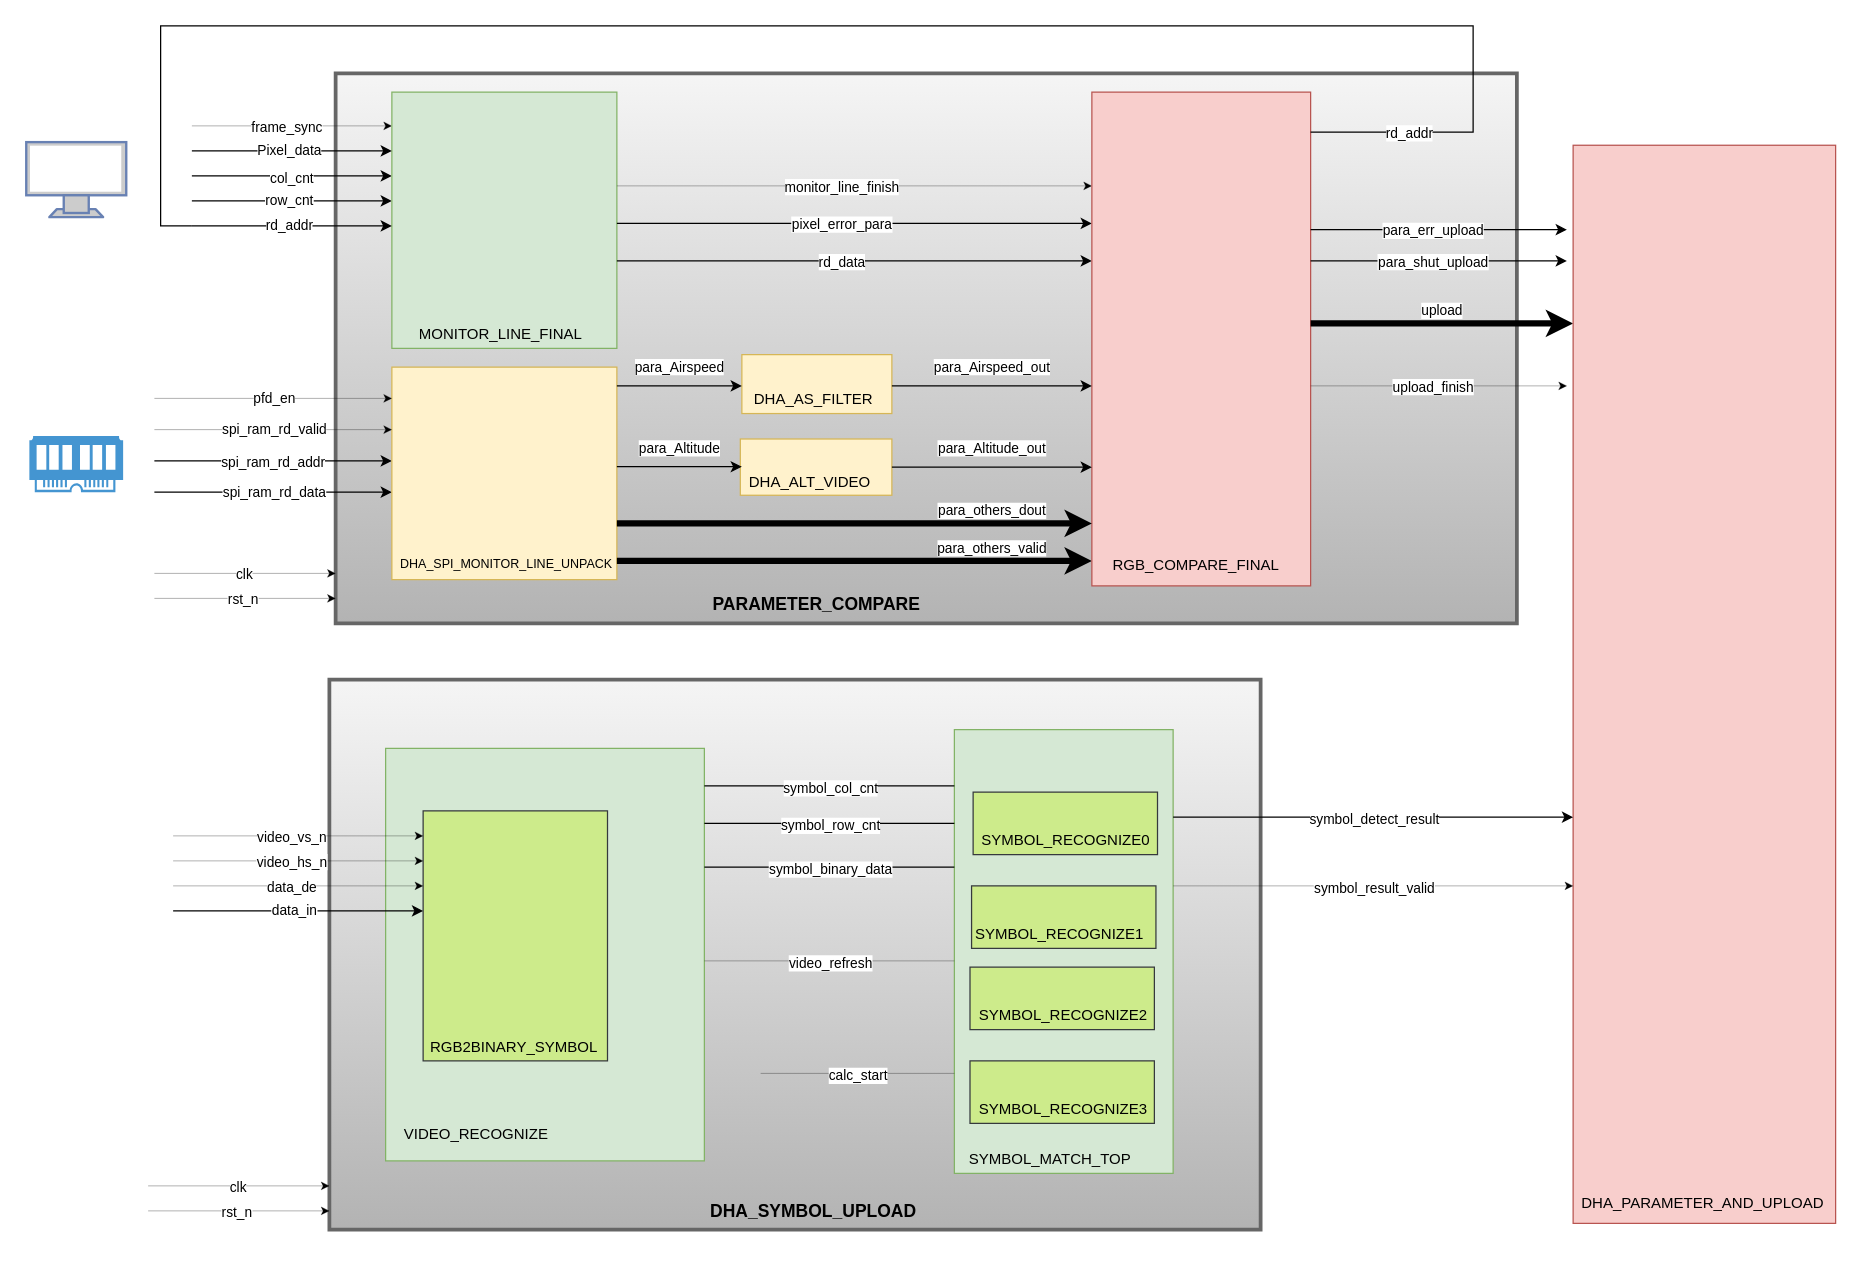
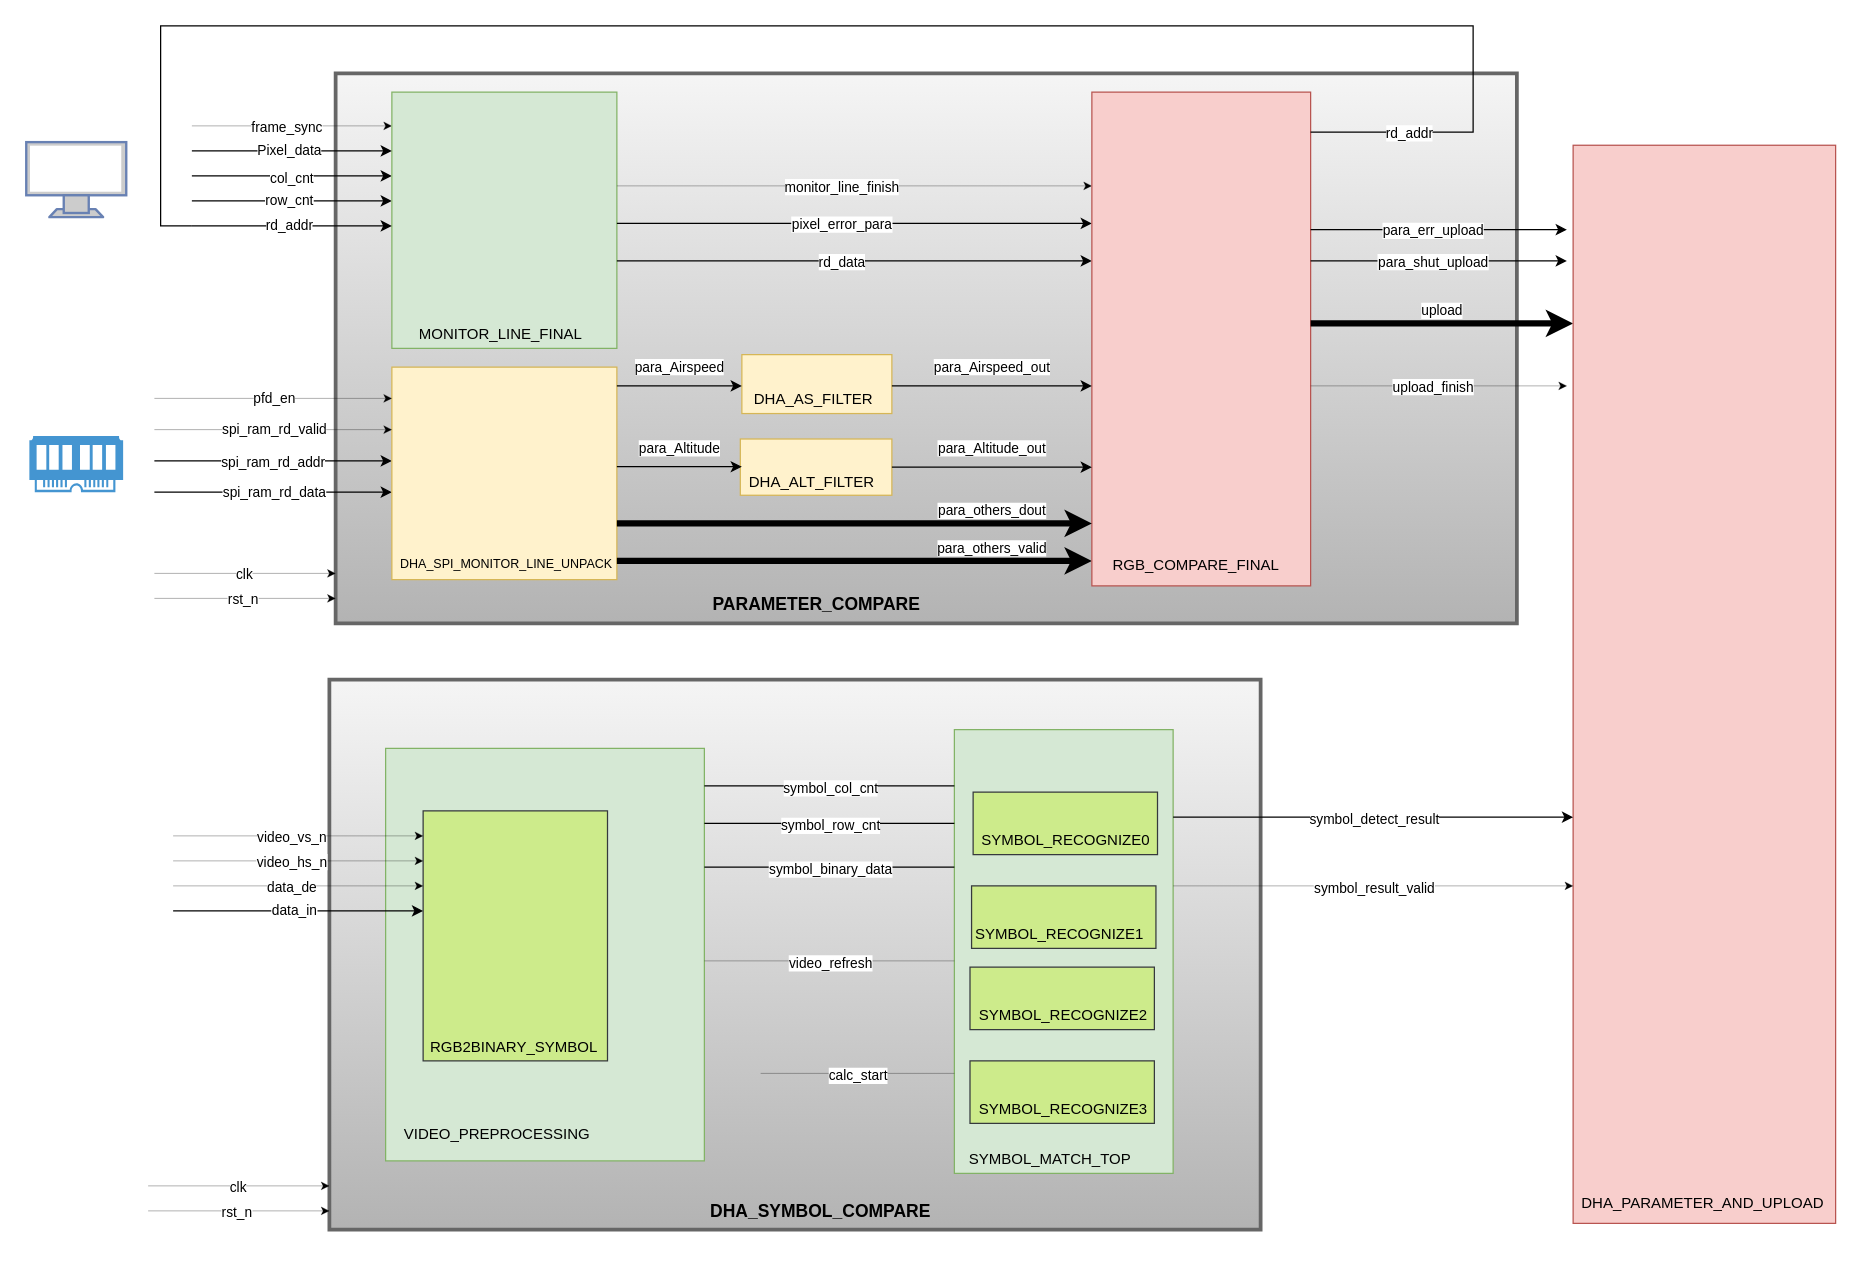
(804, 482) -> (808, 482)
(467, 1135) -> (484, 1135)
(794, 1211) -> (799, 1211)
